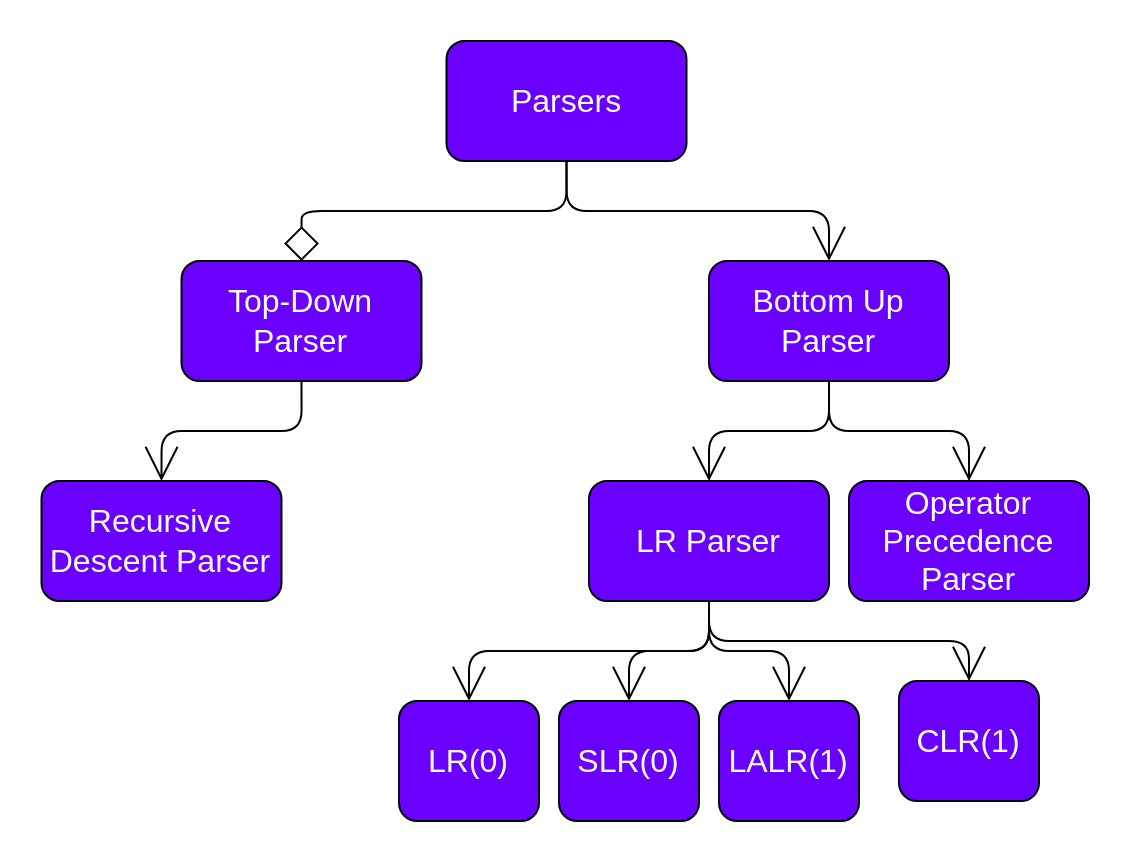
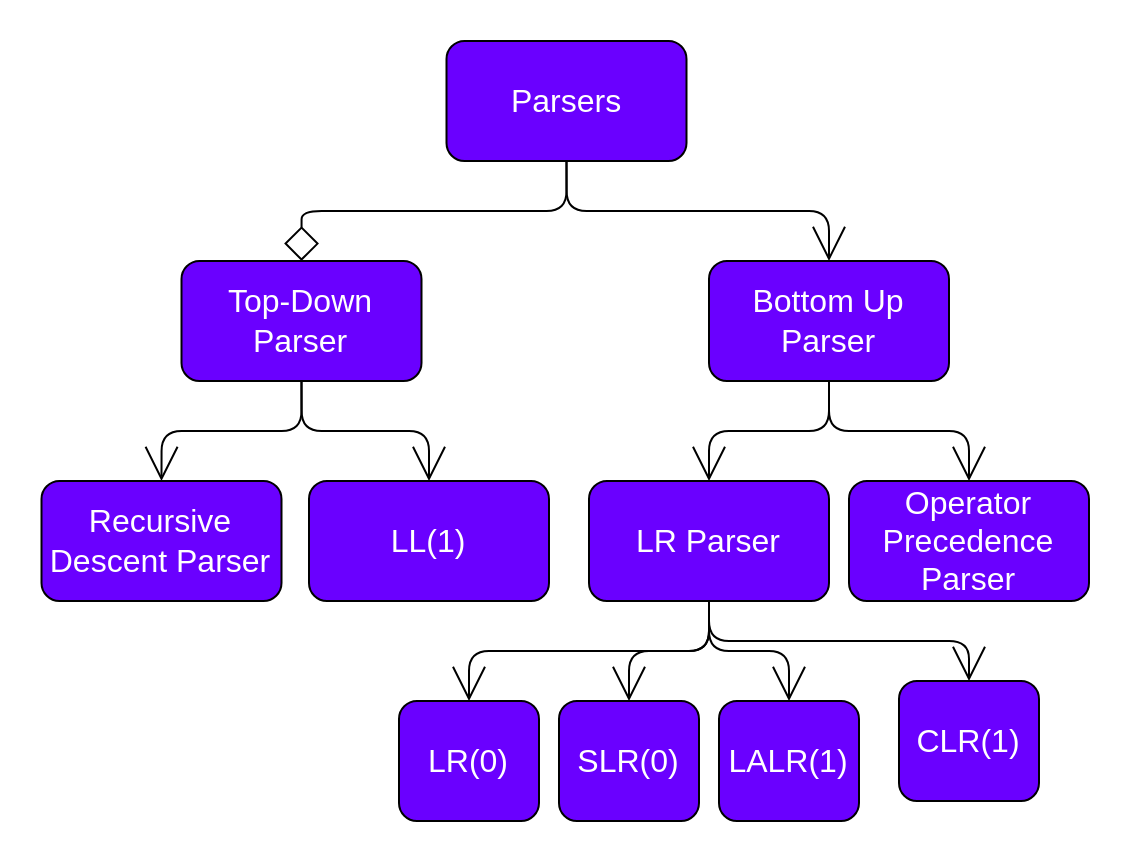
none -> (381, 431)
none -> (429, 541)
